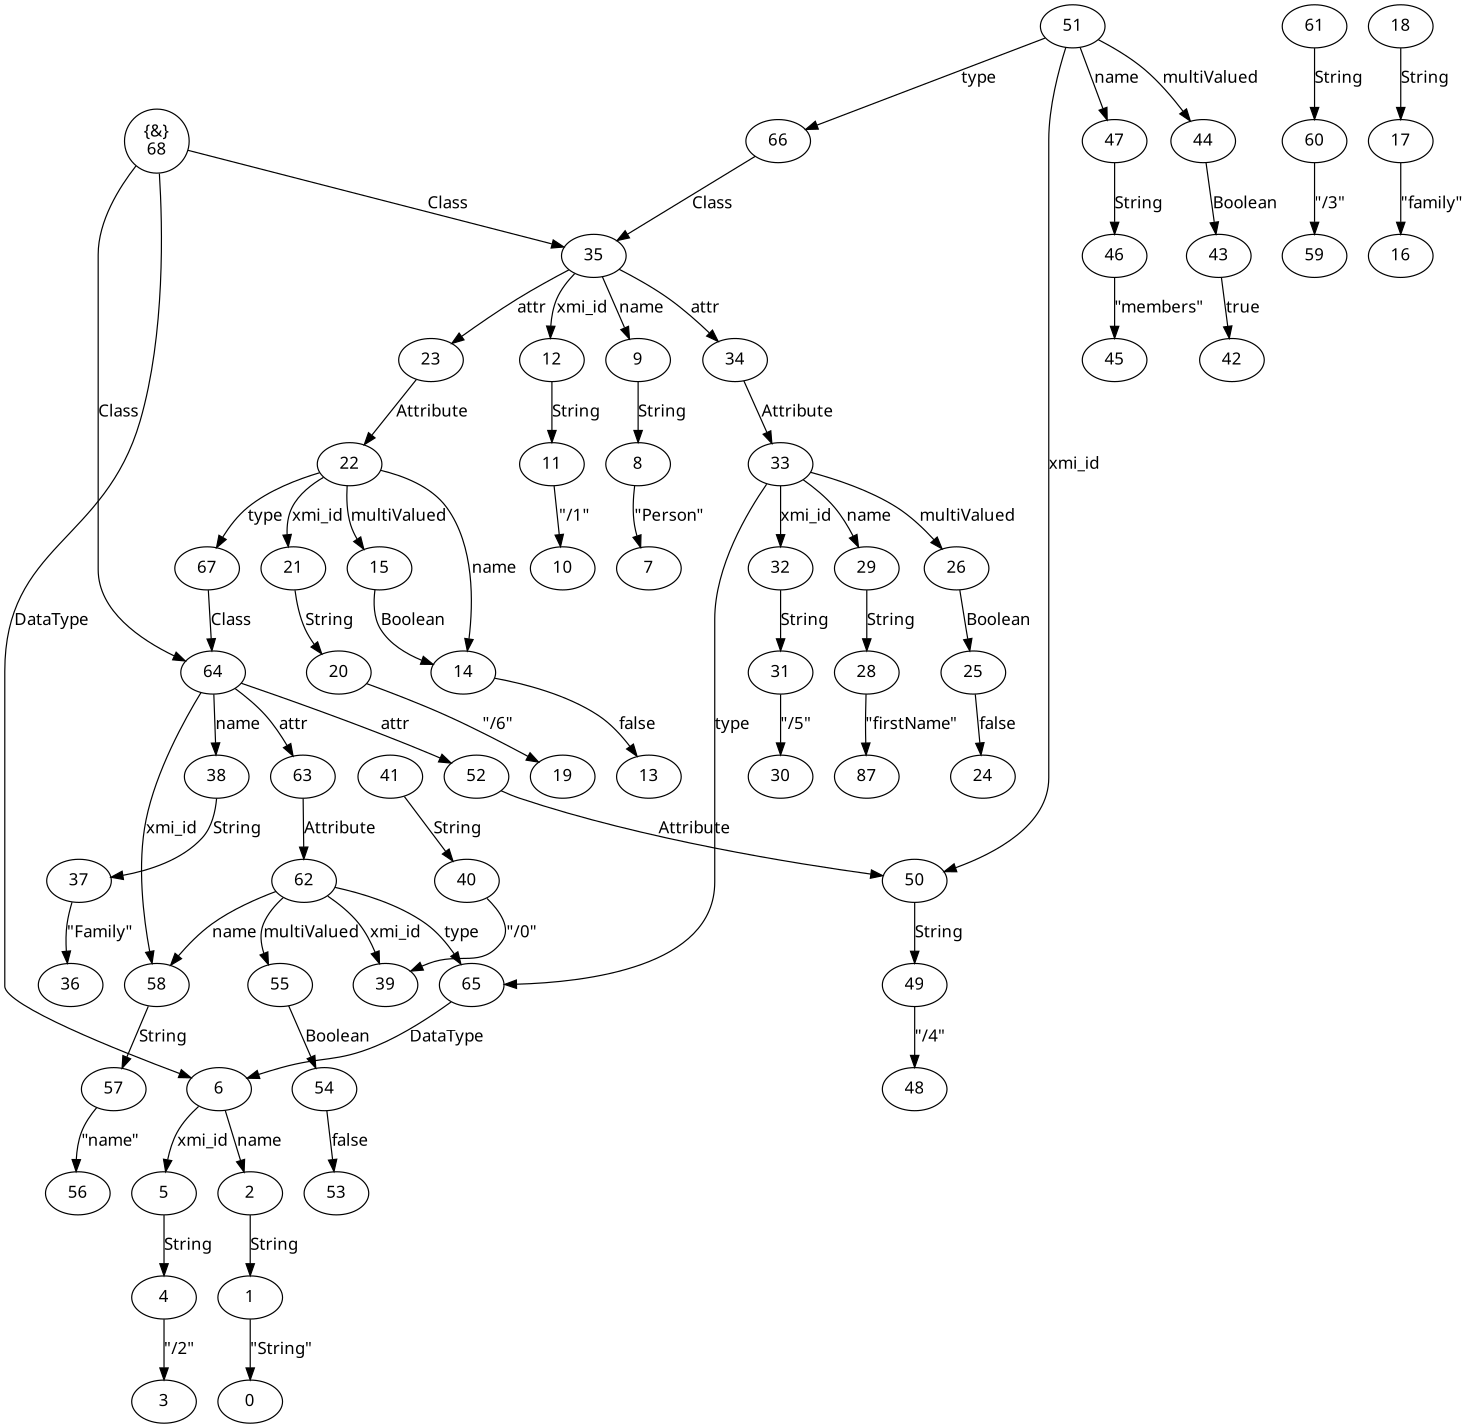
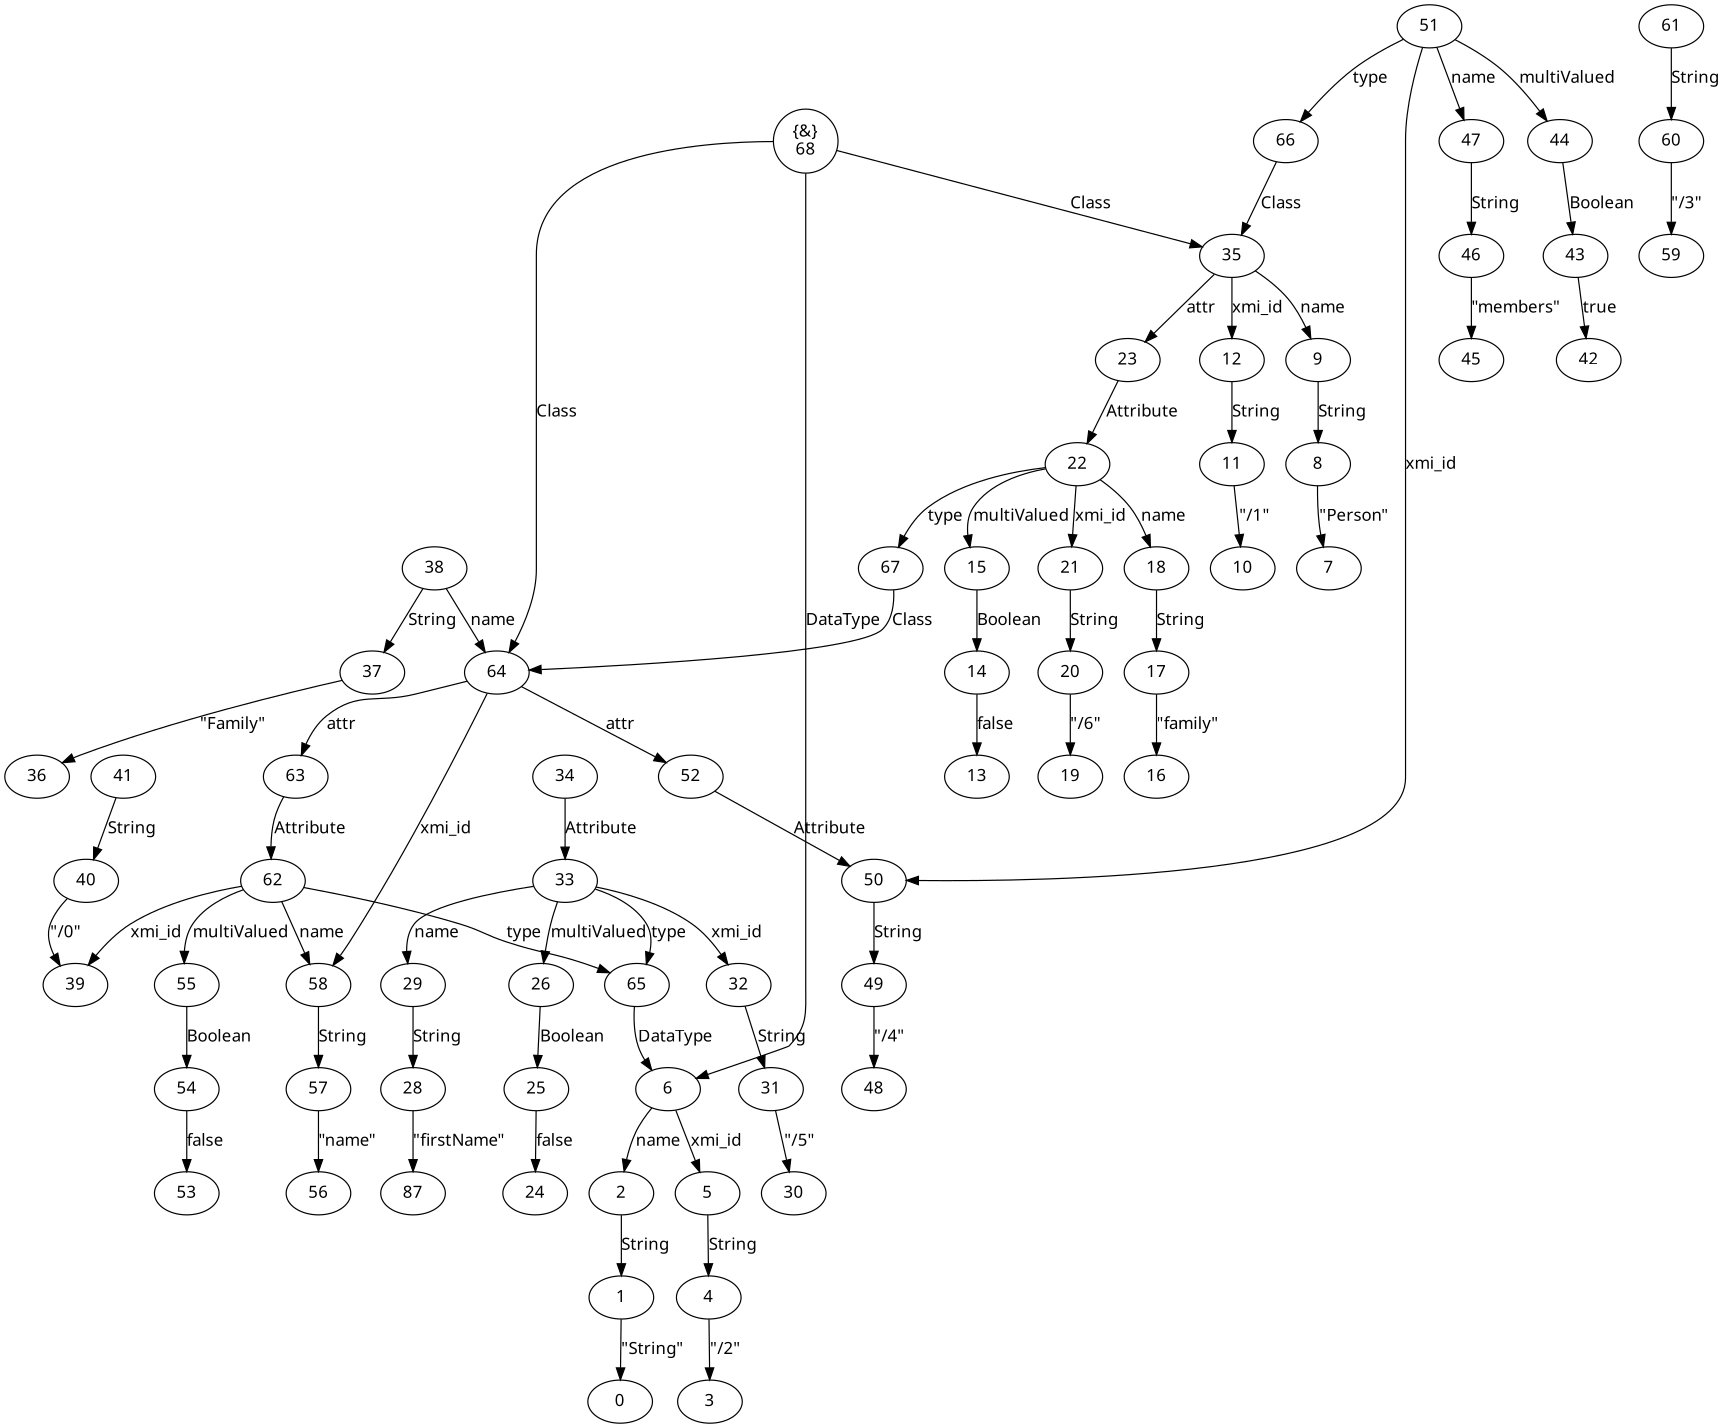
(667, 297) -> none
(460, 534) -> (1128, 504)
(215, 719) -> (463, 615)
